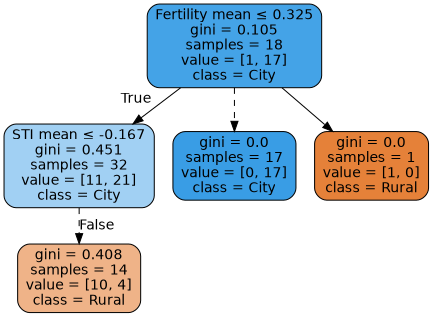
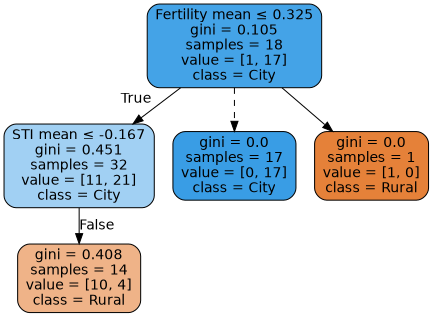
(79, 221) -> (79, 221)
